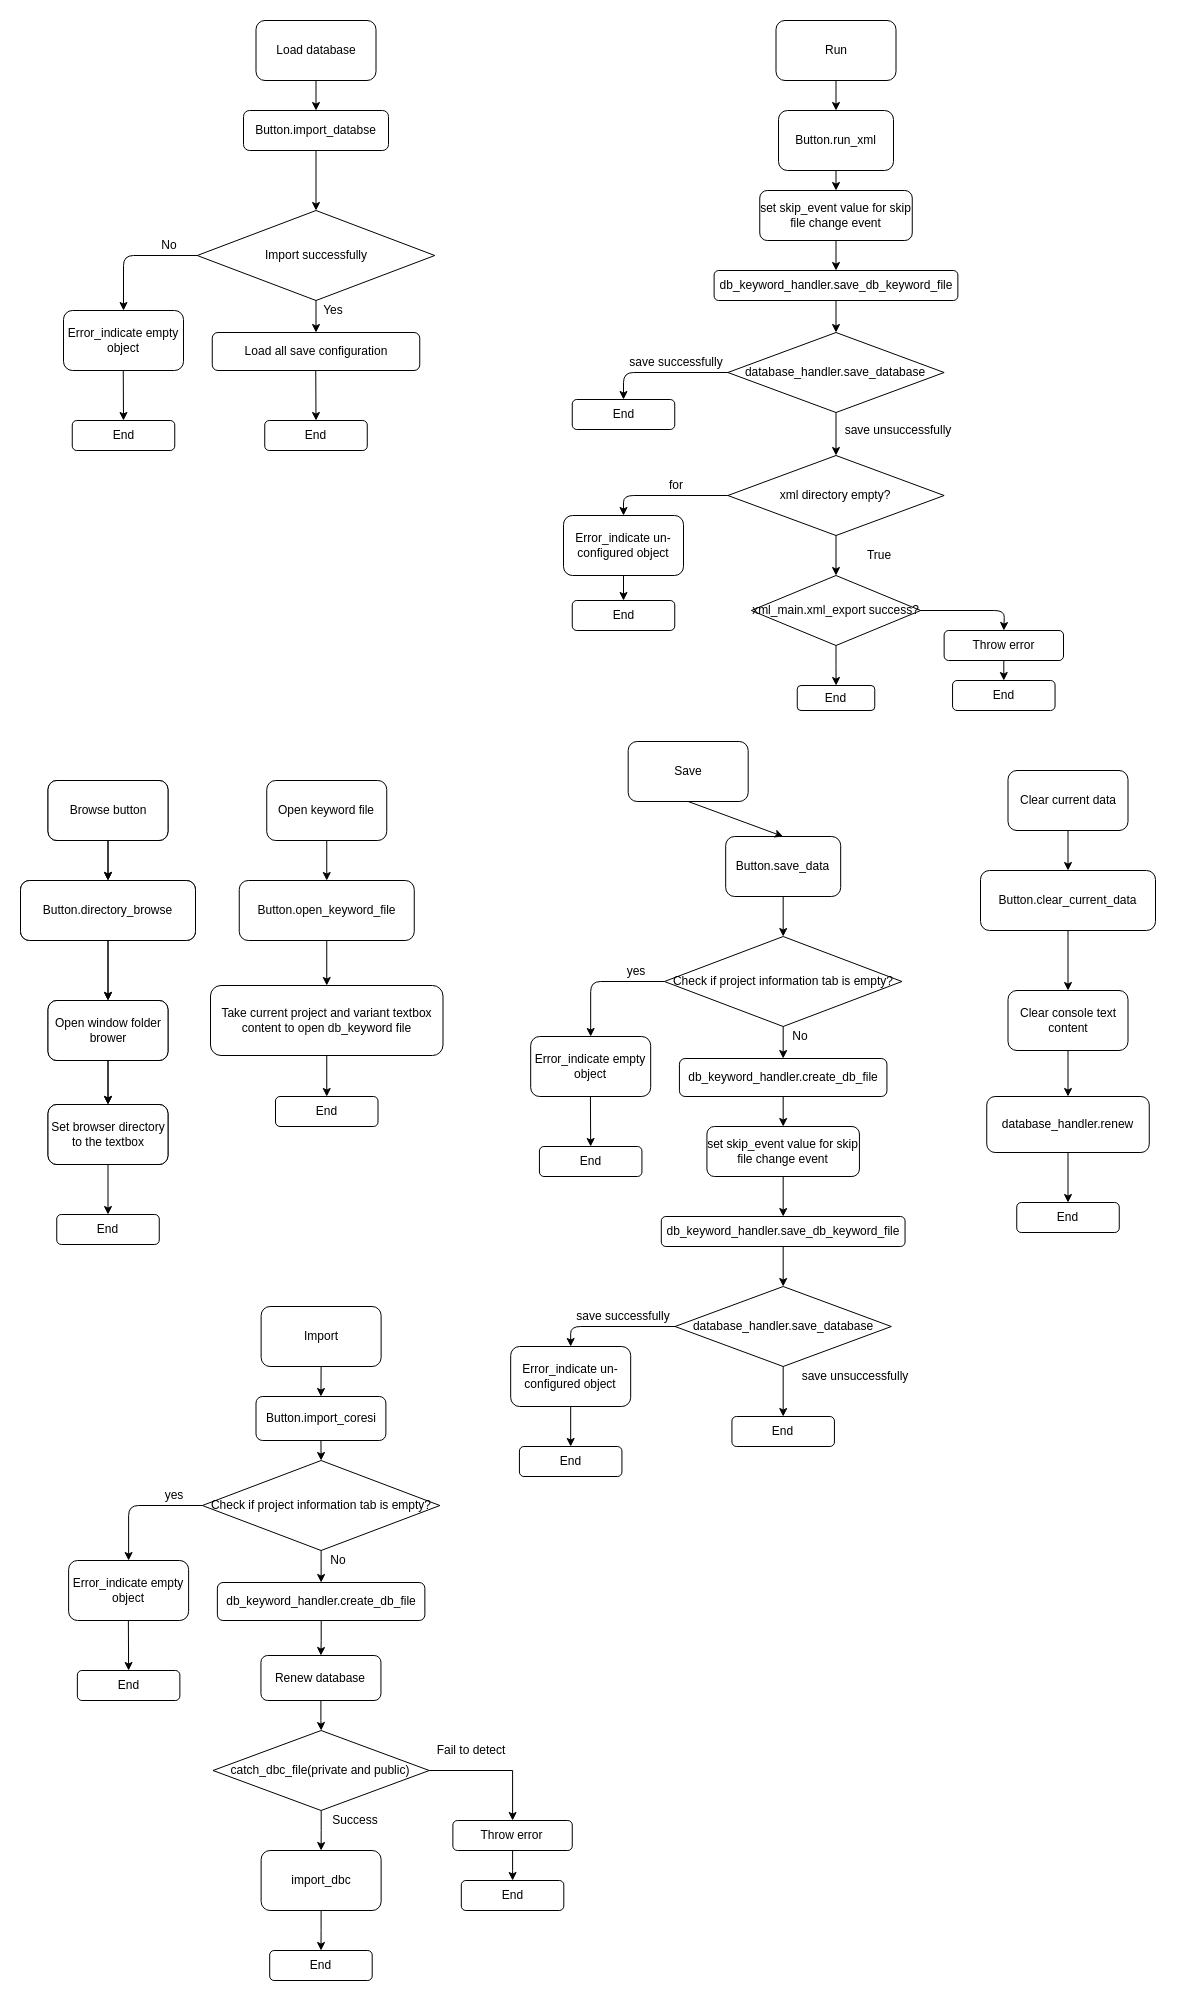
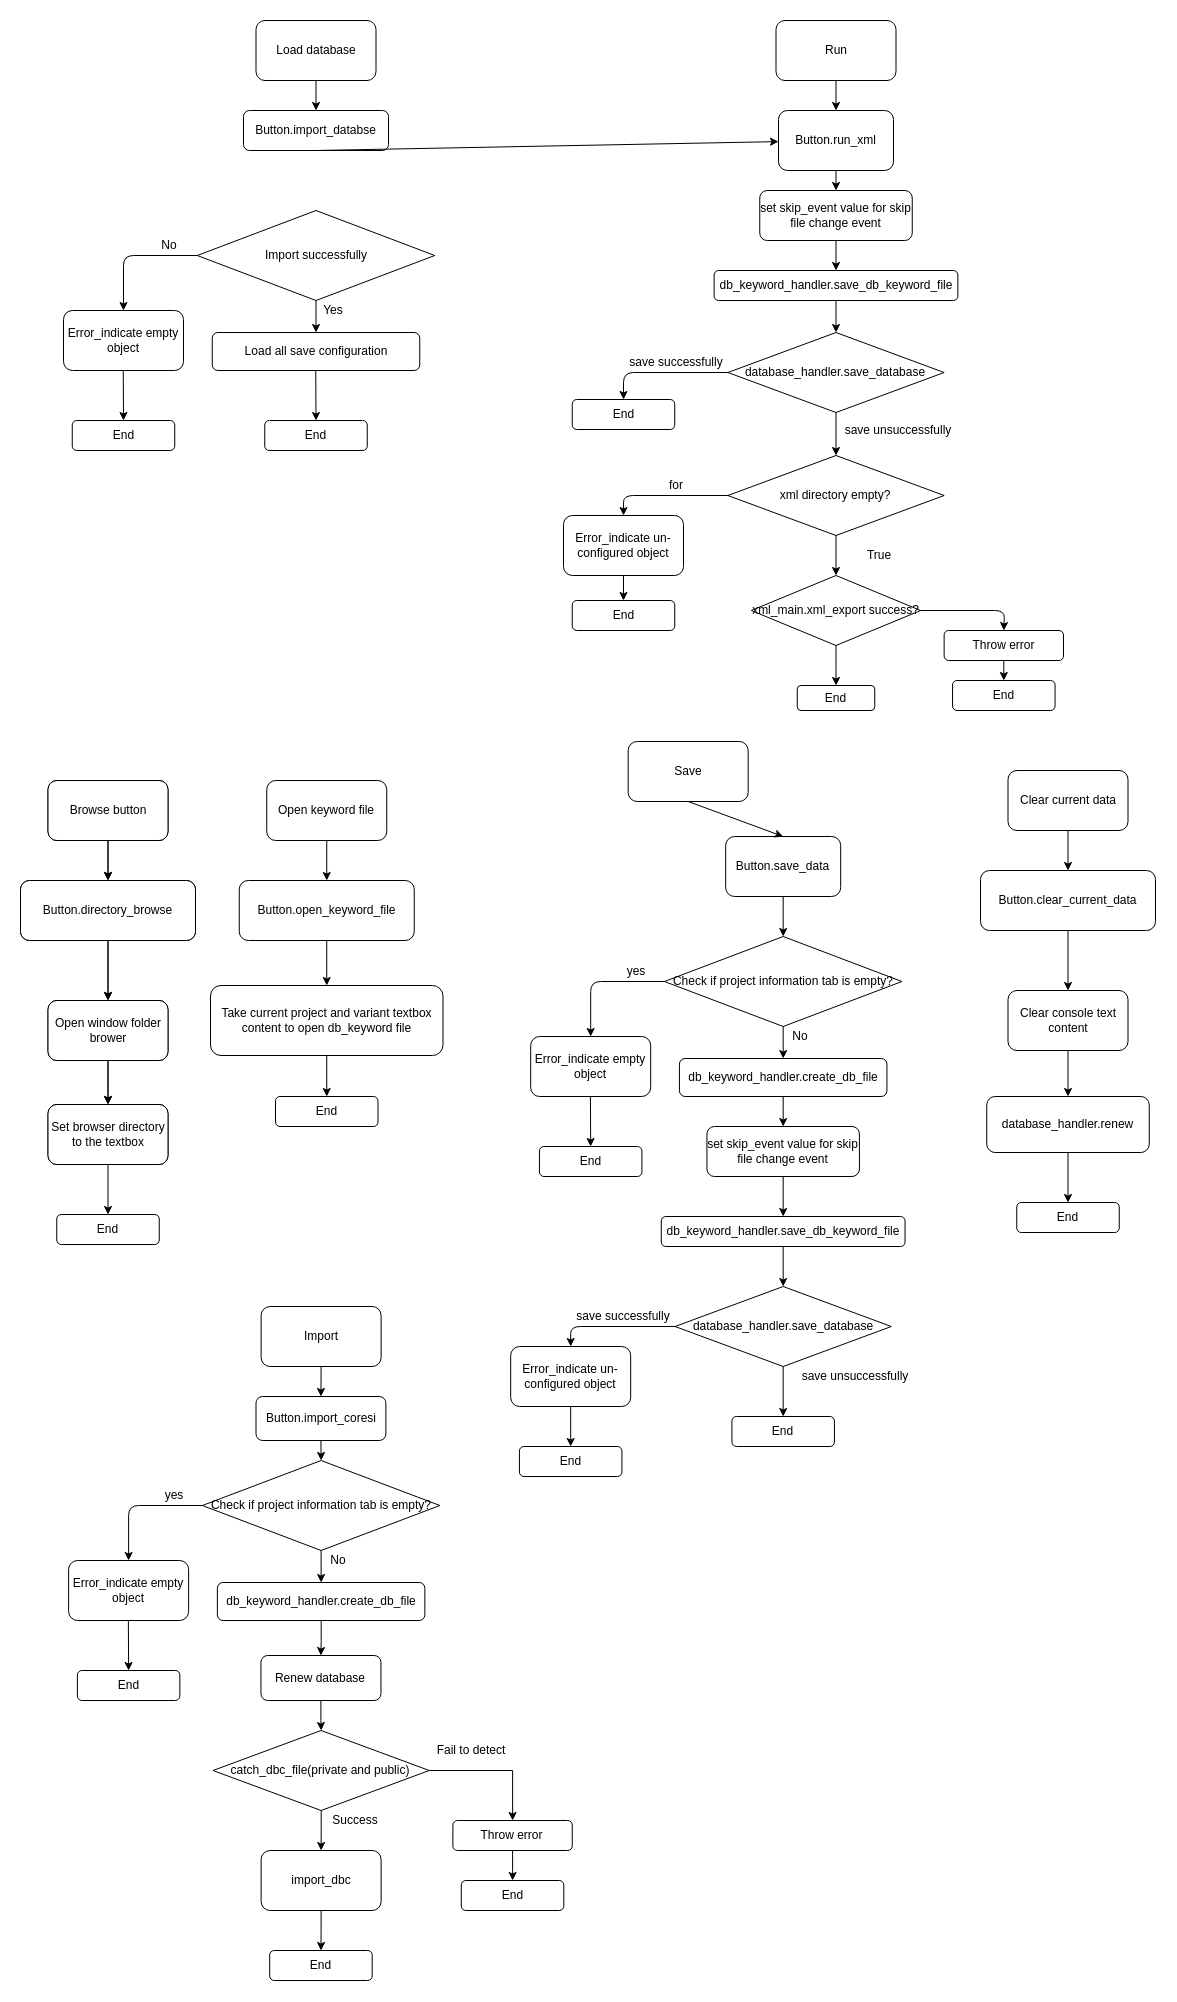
(316, 177) -> (556, 146)
